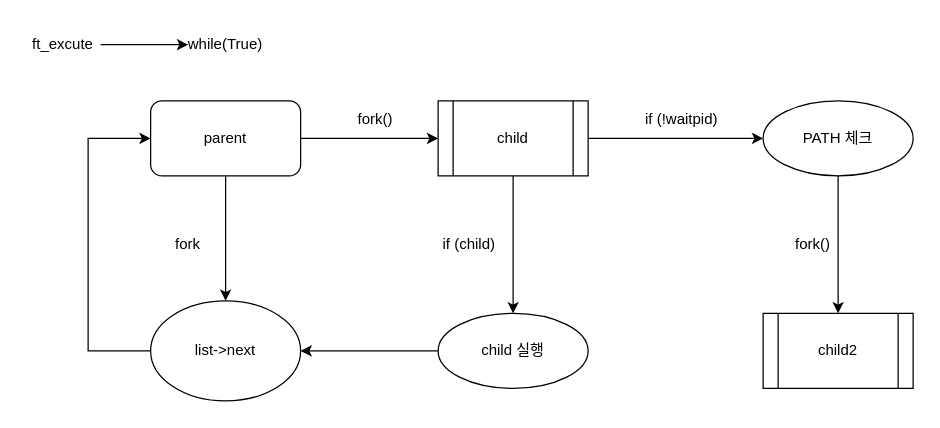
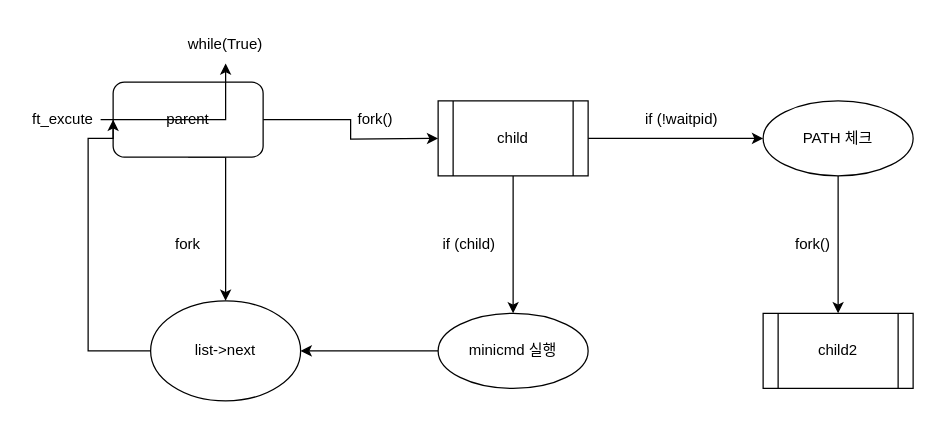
(63, 44) -> (63, 119)
(226, 138) -> (188, 119)
(513, 351) -> (513, 351)
